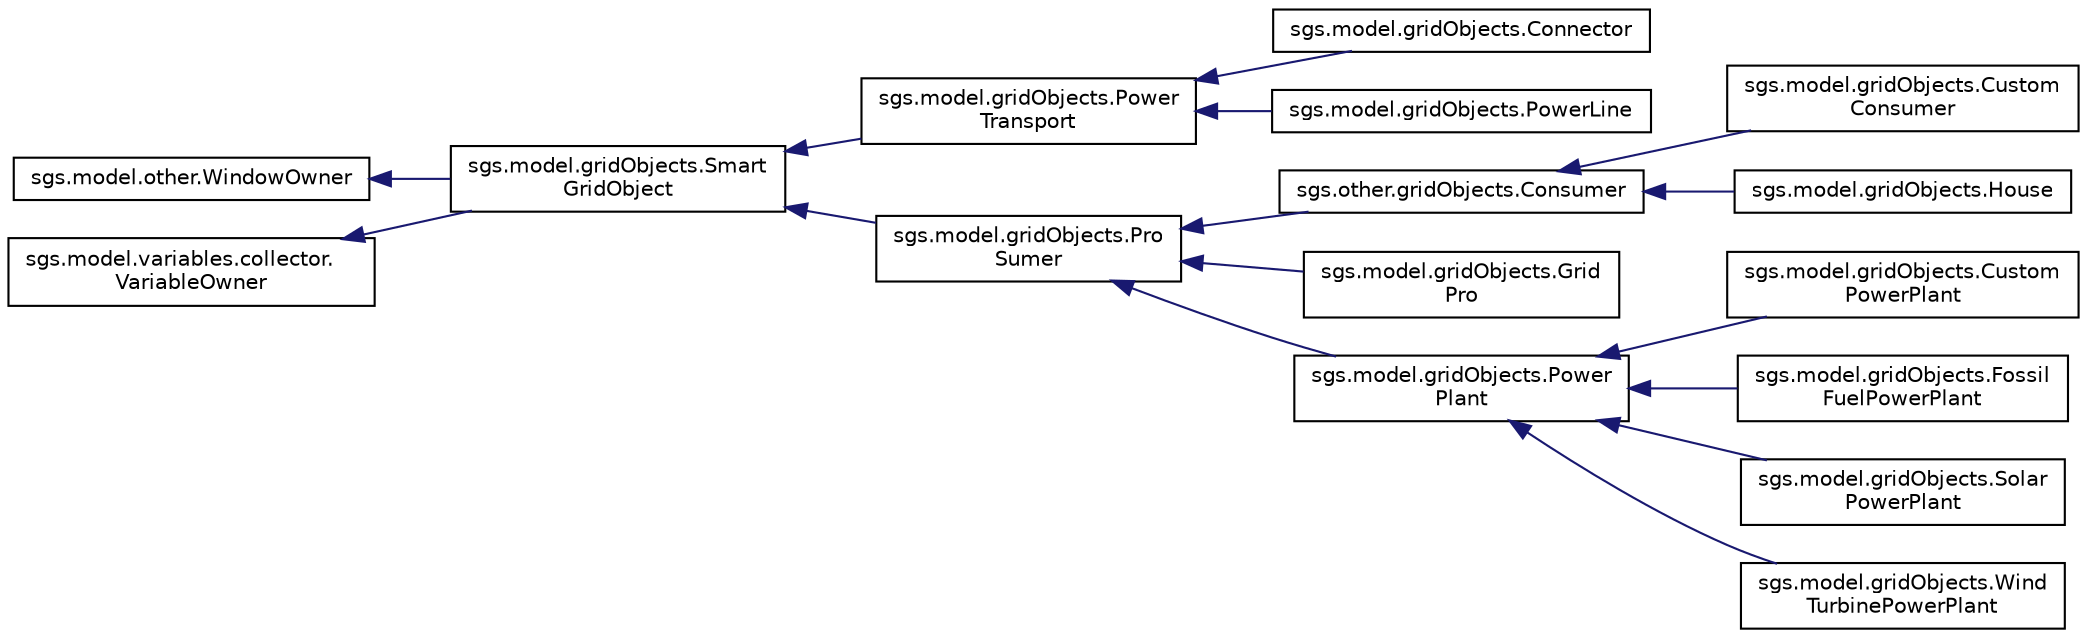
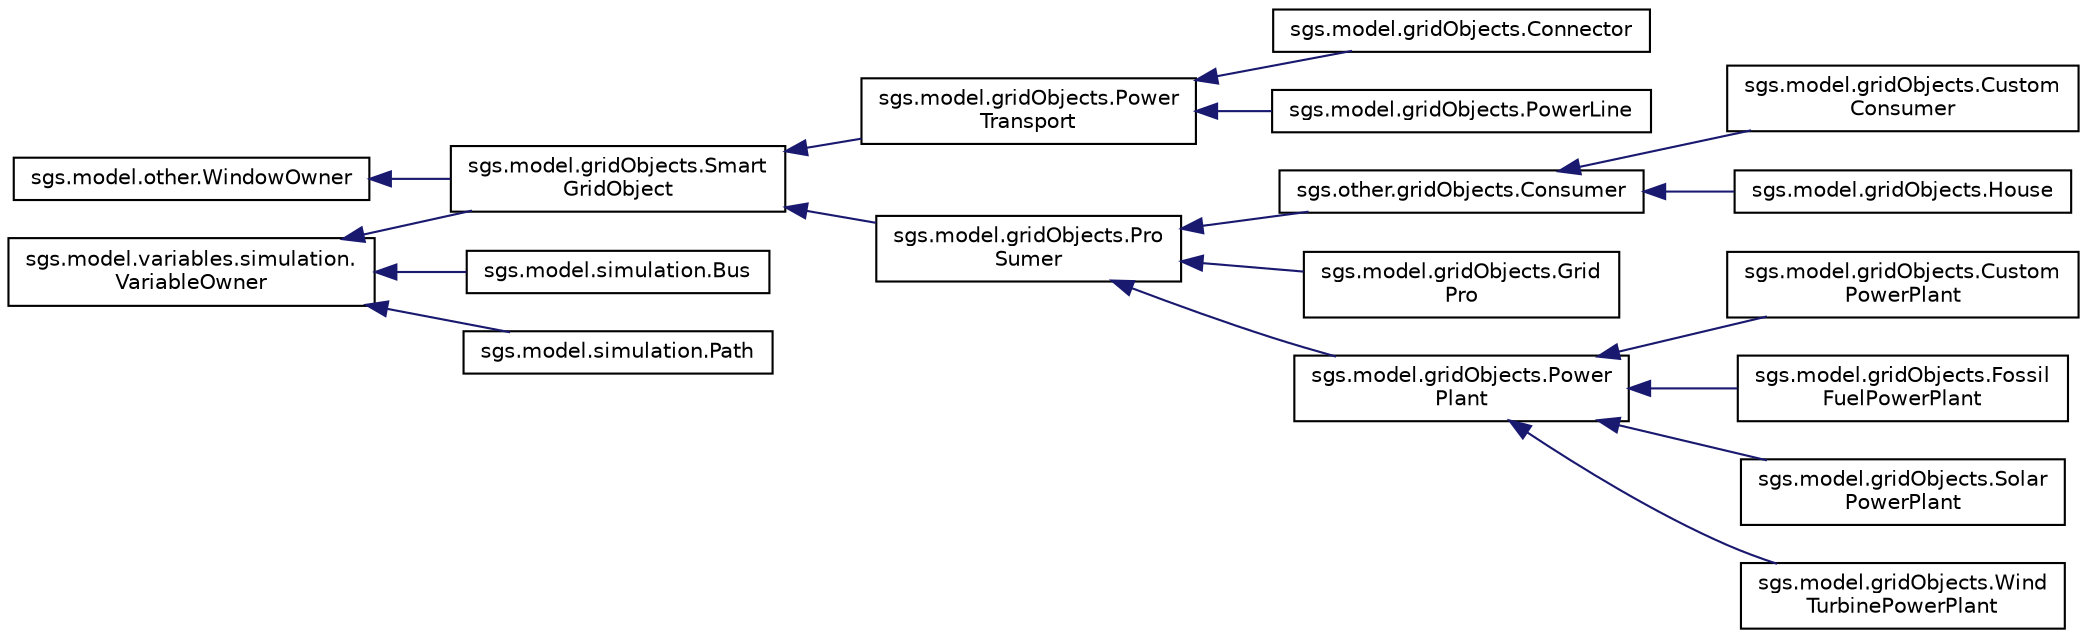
(192, 272) -> (192, 272)
none -> (618, 272)
none -> (618, 352)
